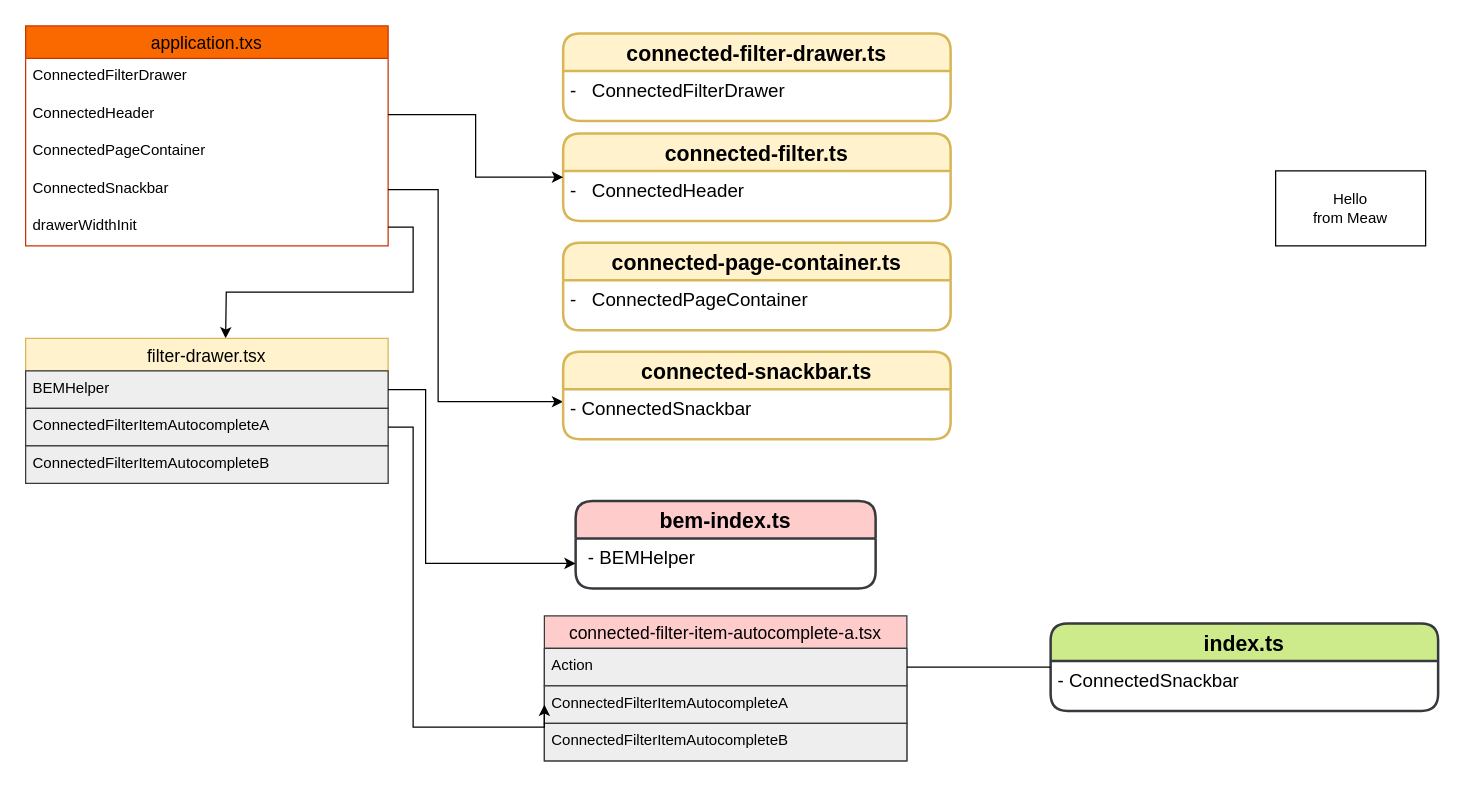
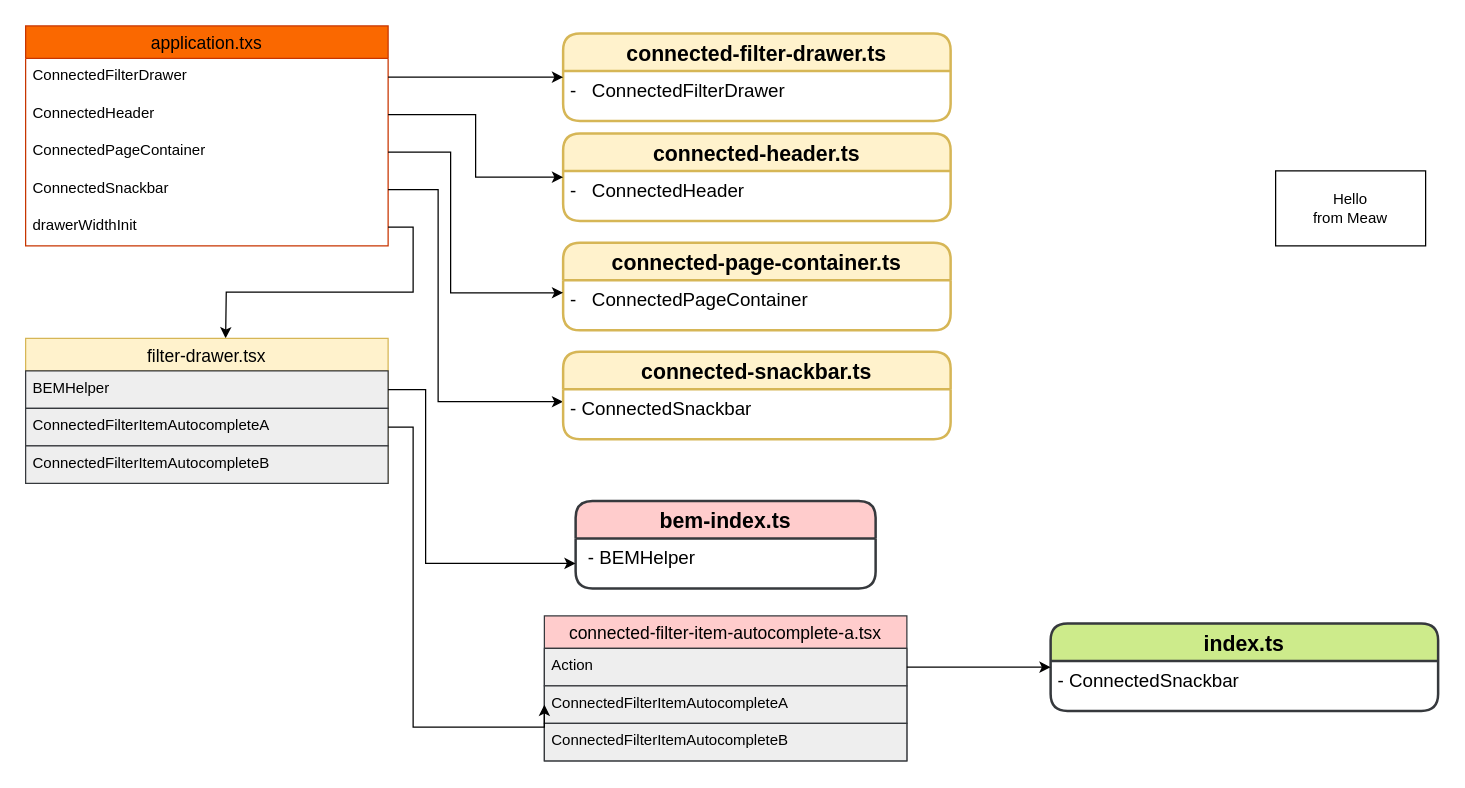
none -> (472, 77)
(756, 154) -> (756, 154)
none -> (451, 244)
(1043, 667) -> (1041, 667)
